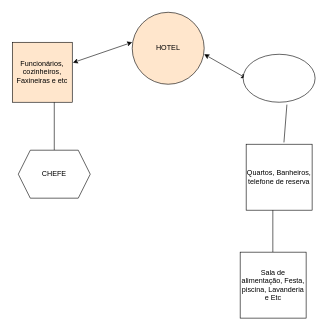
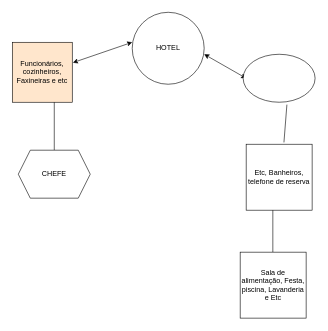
(168, 48) -> (168, 48)
(279, 177) -> (279, 177)
